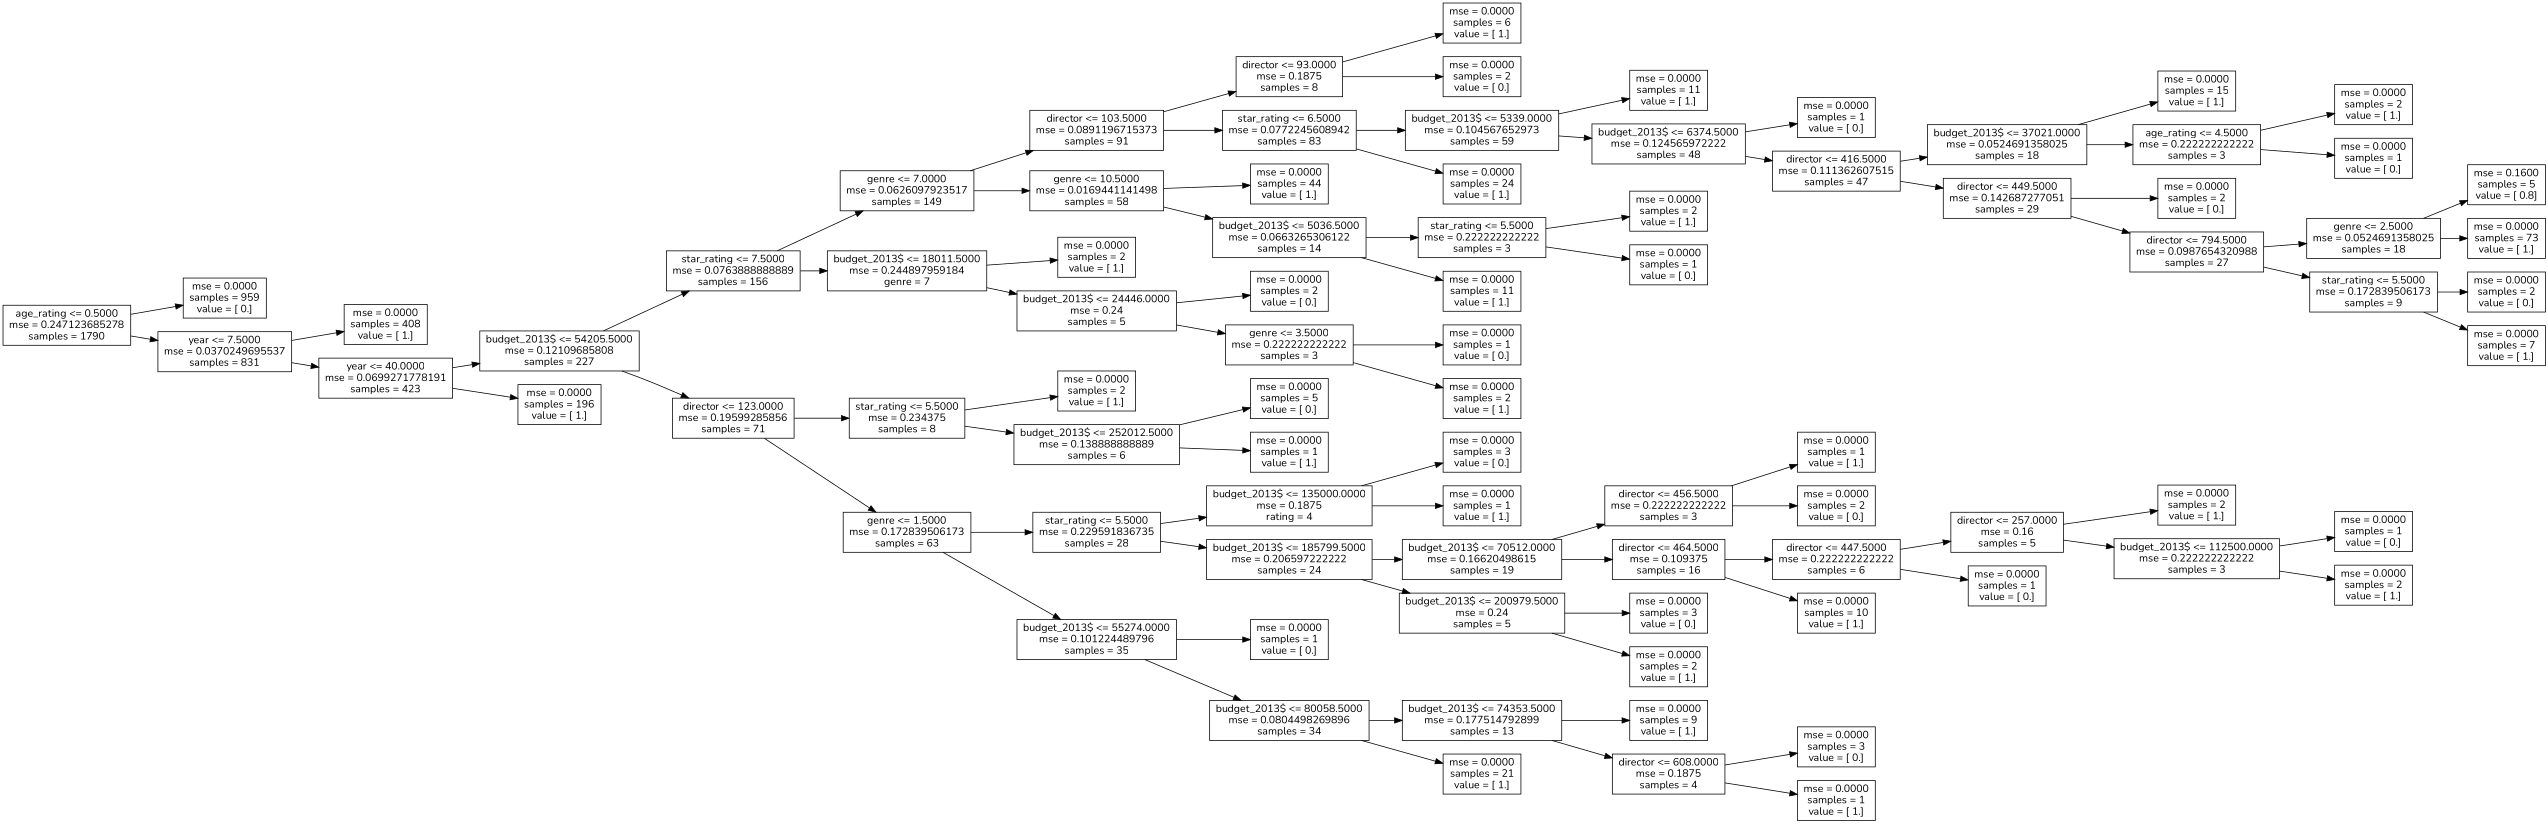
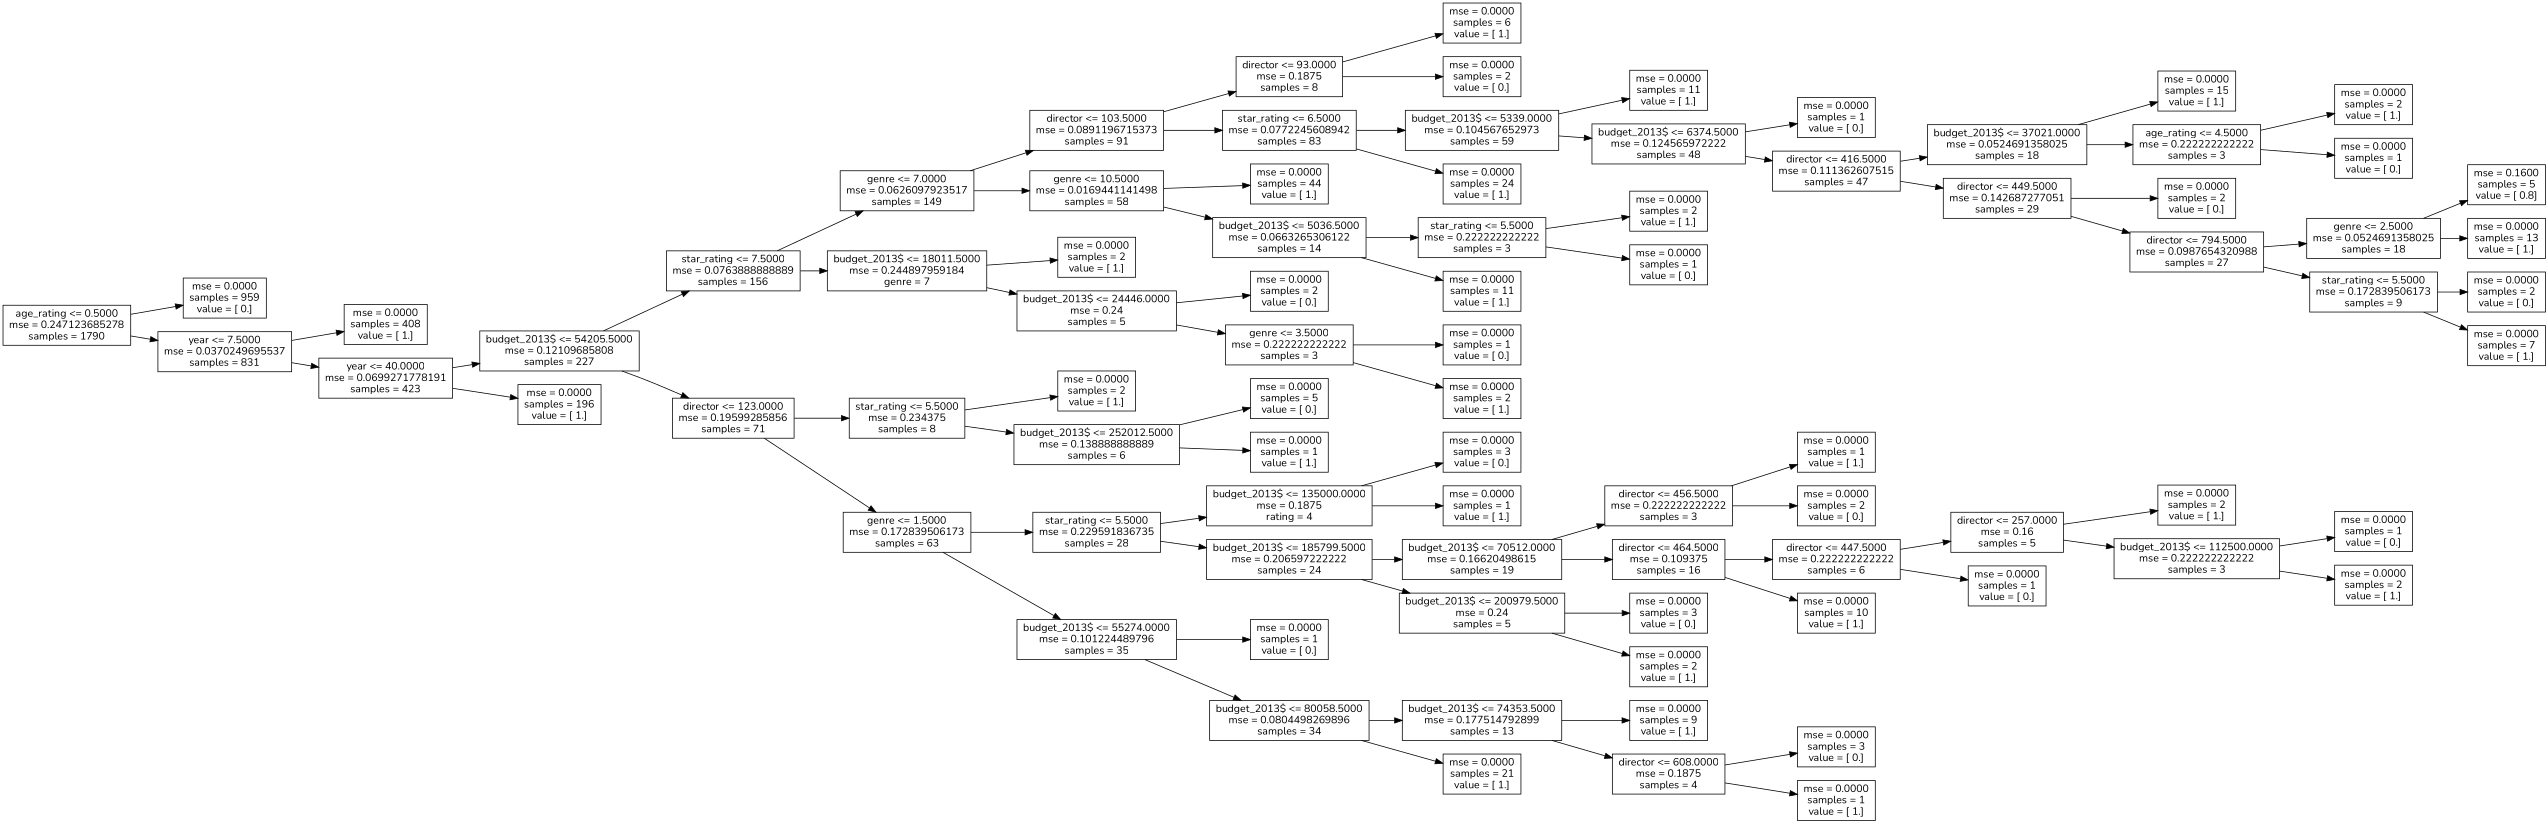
(2507, 238) -> (2507, 238)
